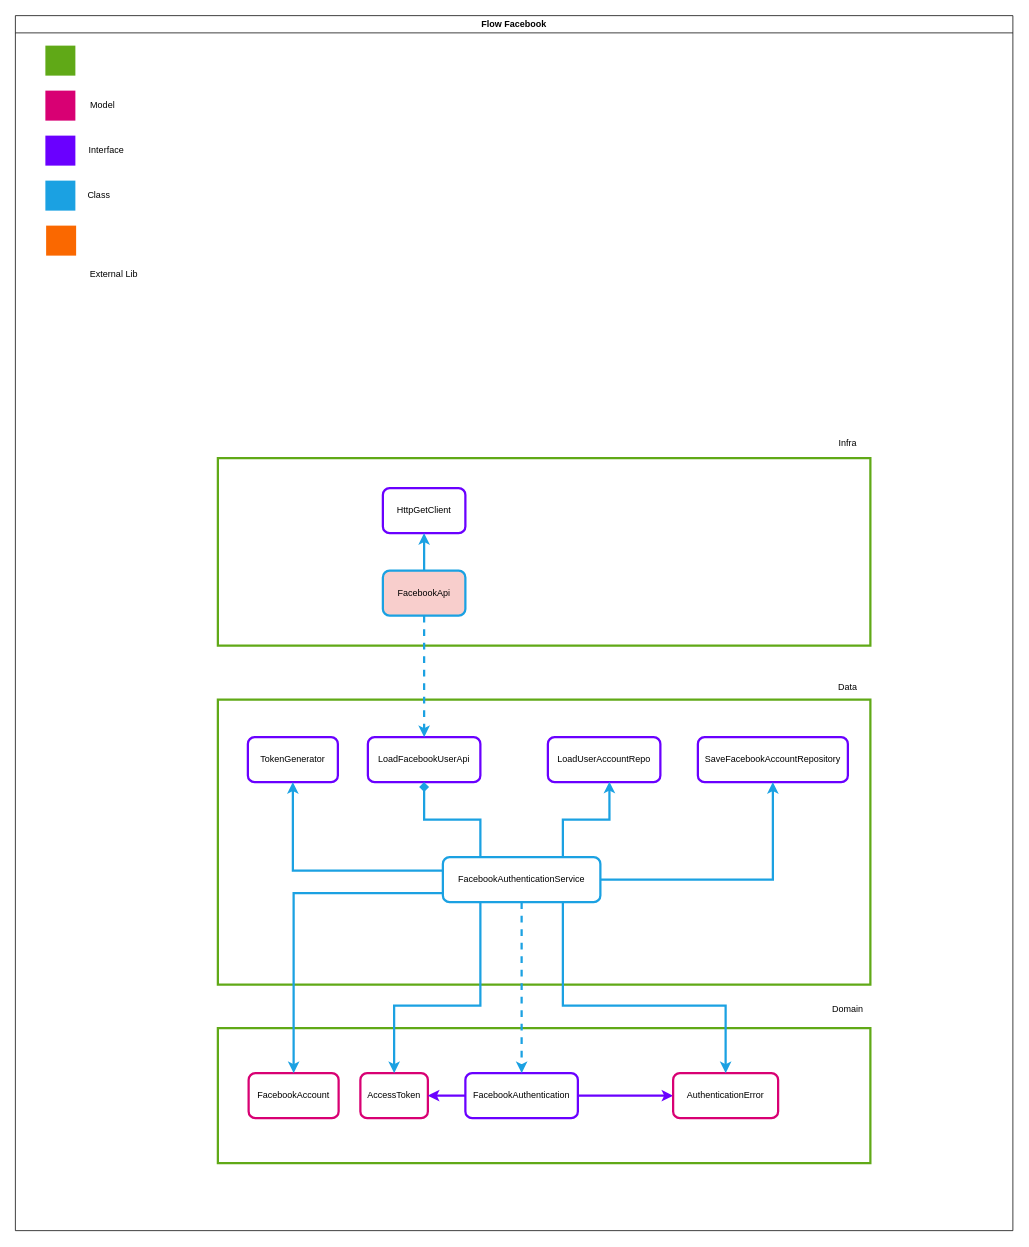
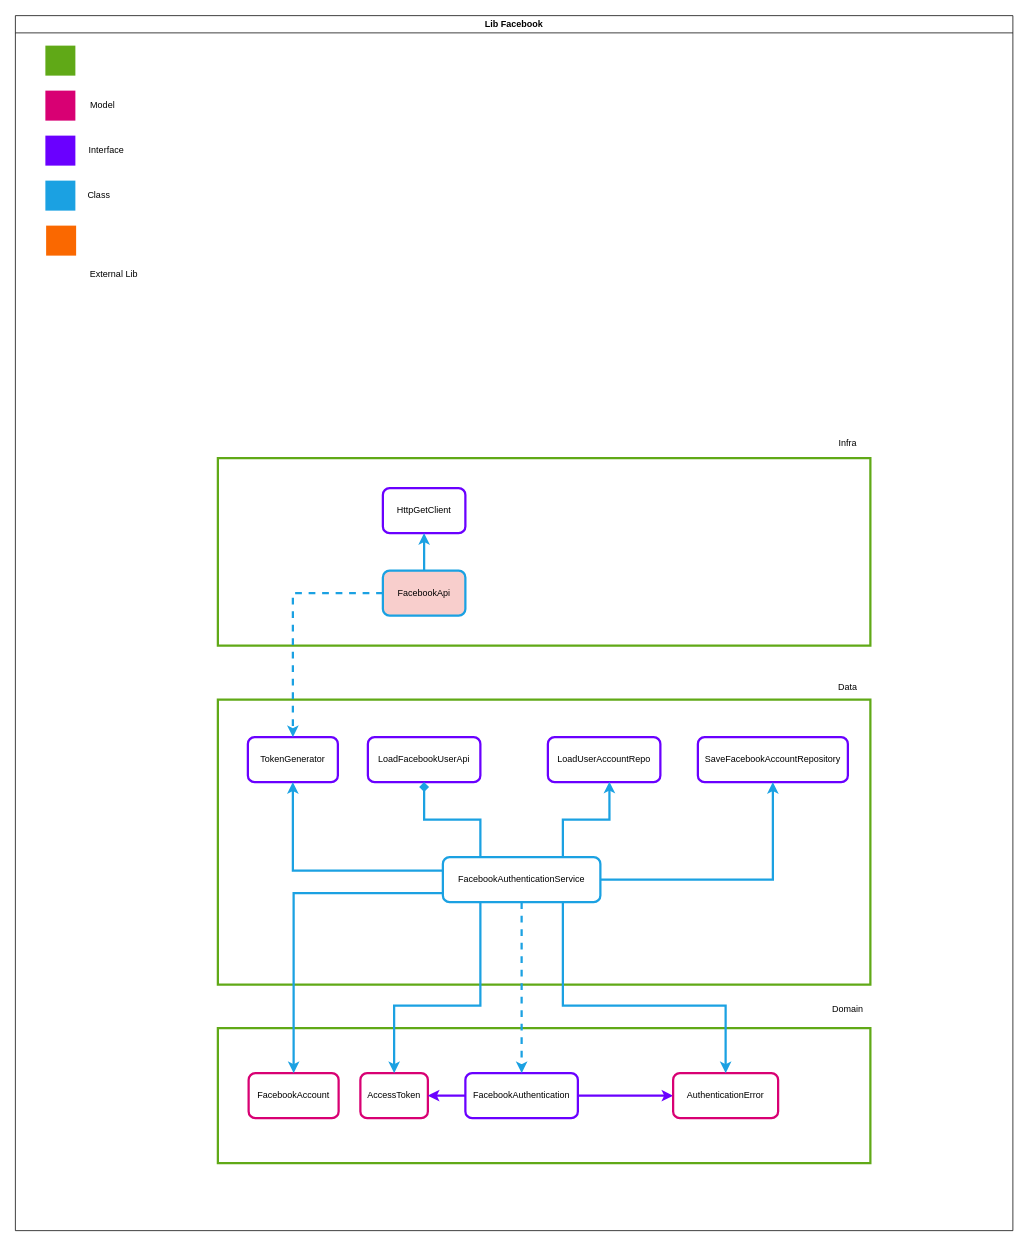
(514, 24) -> (514, 24)
(424, 672) -> (293, 616)
